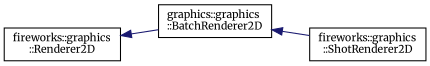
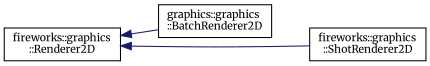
(296, 33) -> (220, 47)
